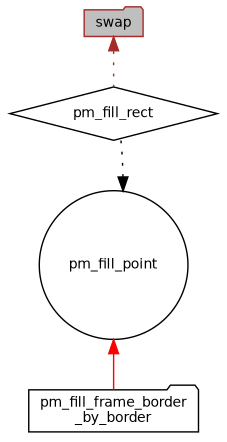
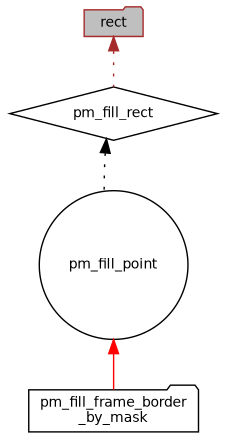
(114, 23) -> (114, 23)
(122, 158) -> (104, 172)
(114, 411) -> (114, 411)
